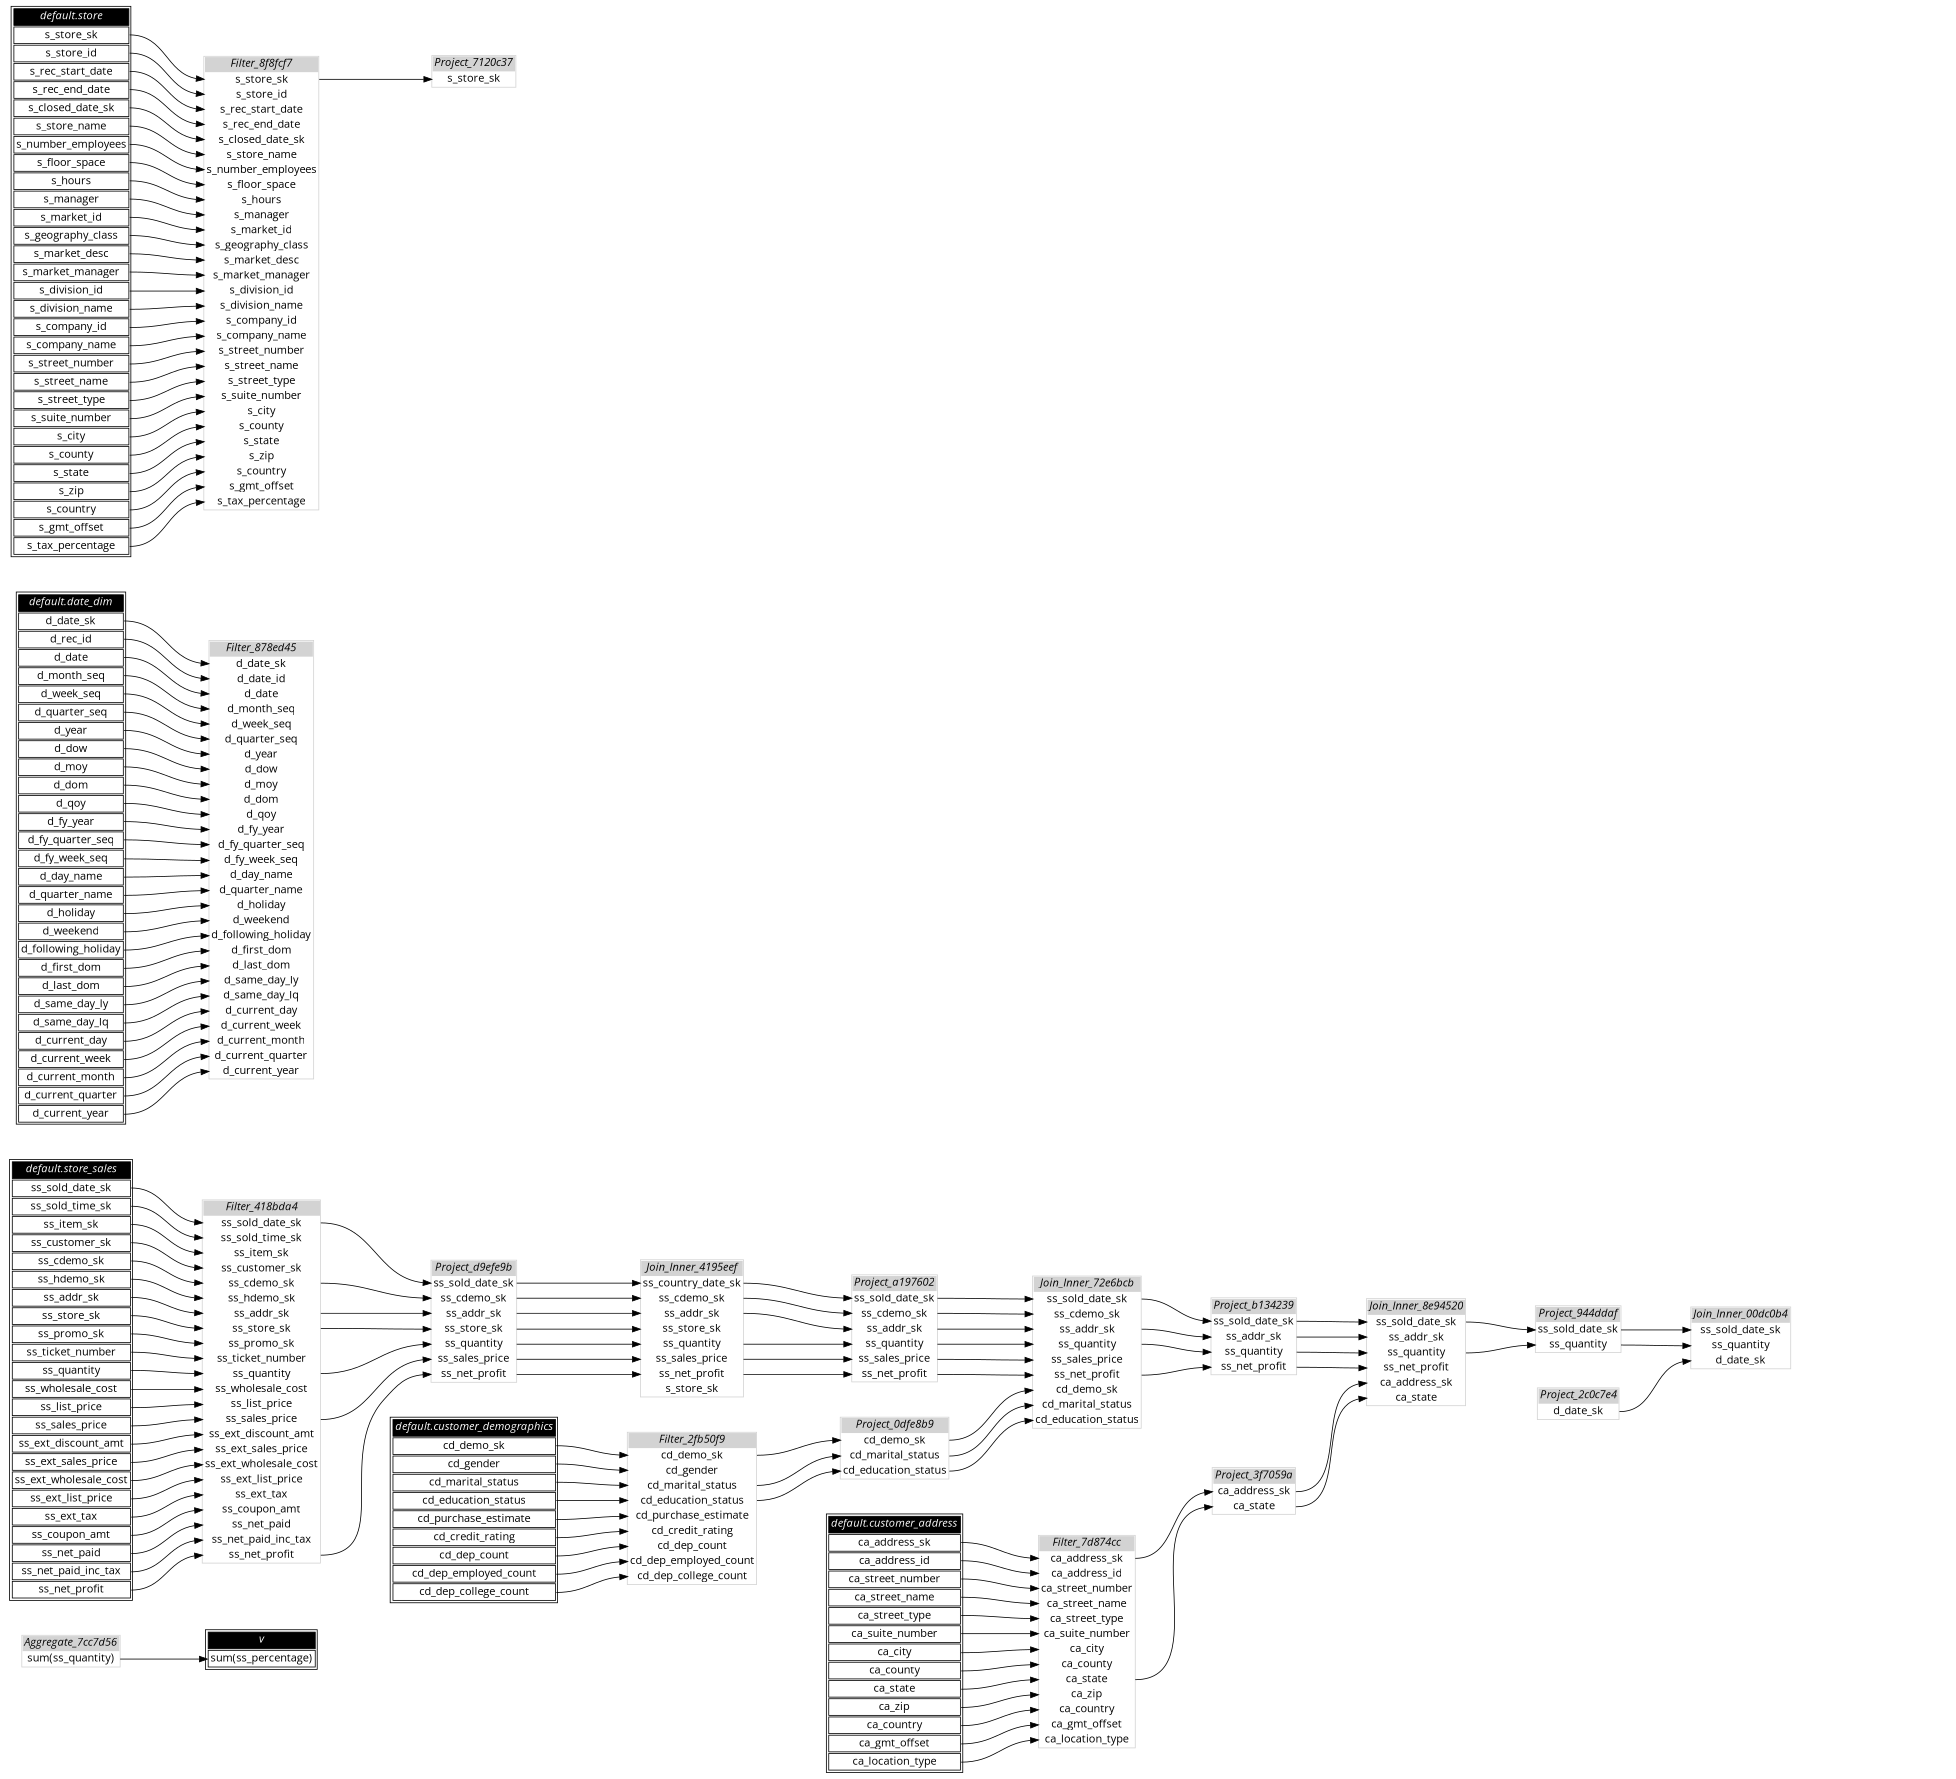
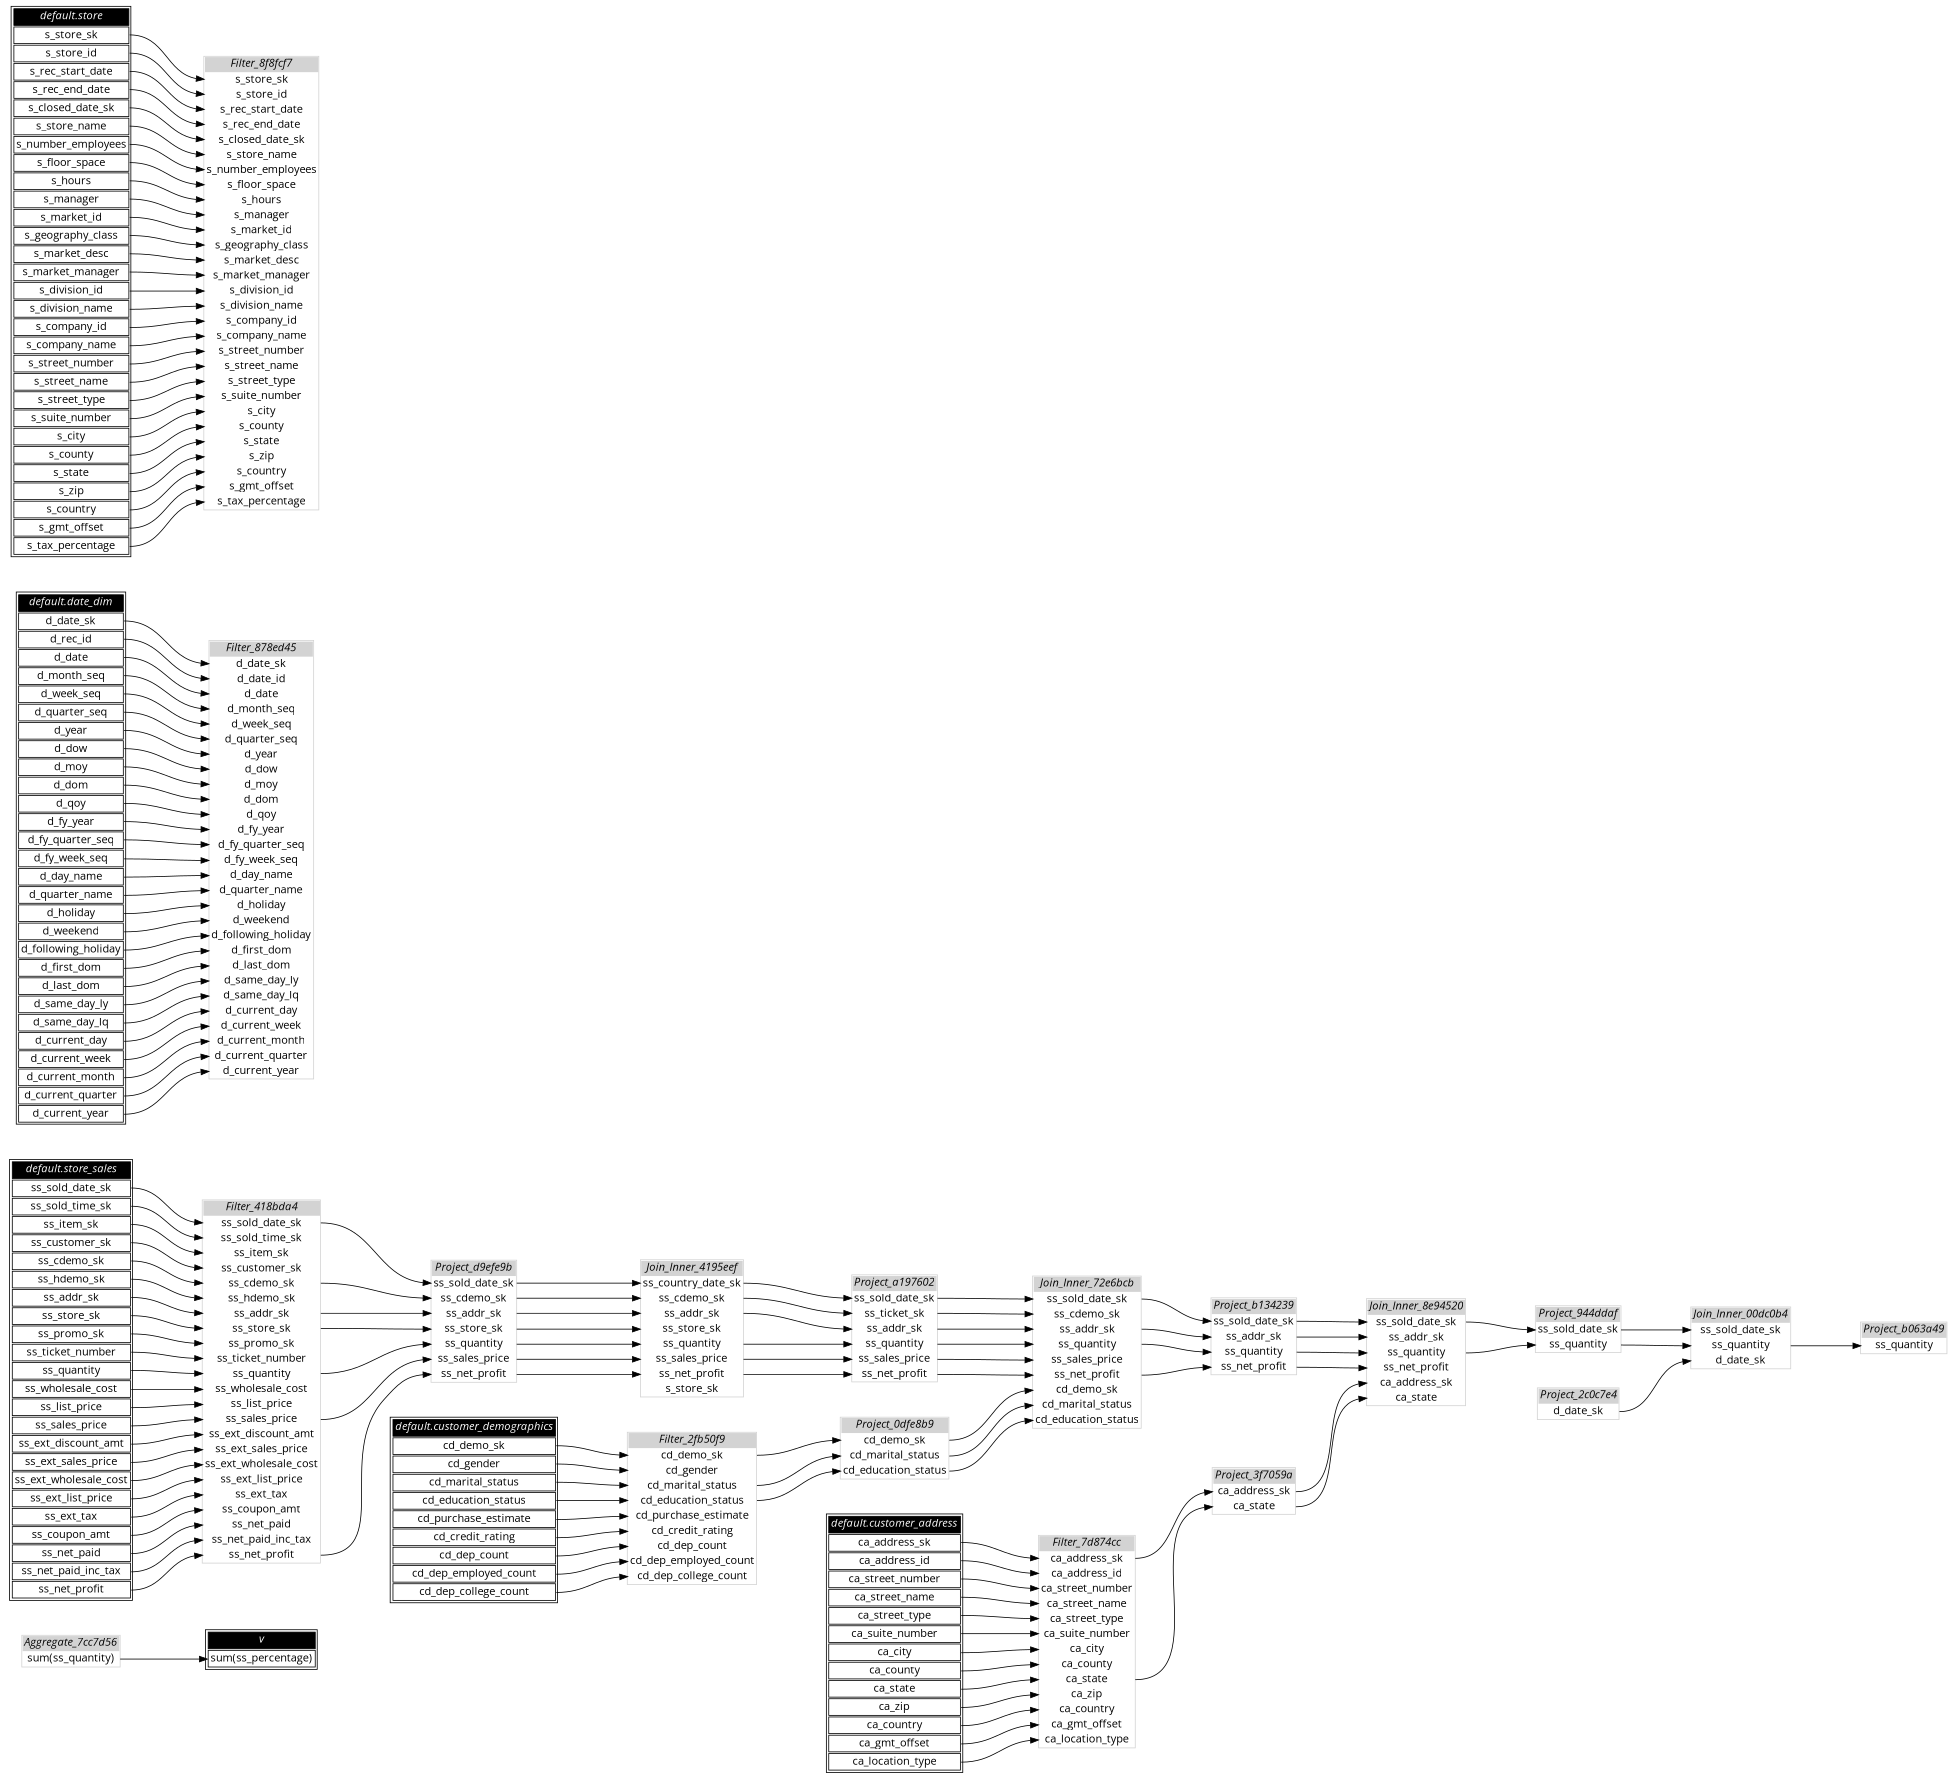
(474, 71) -> none
(895, 1313) -> (895, 1313)
none -> (1904, 1338)
